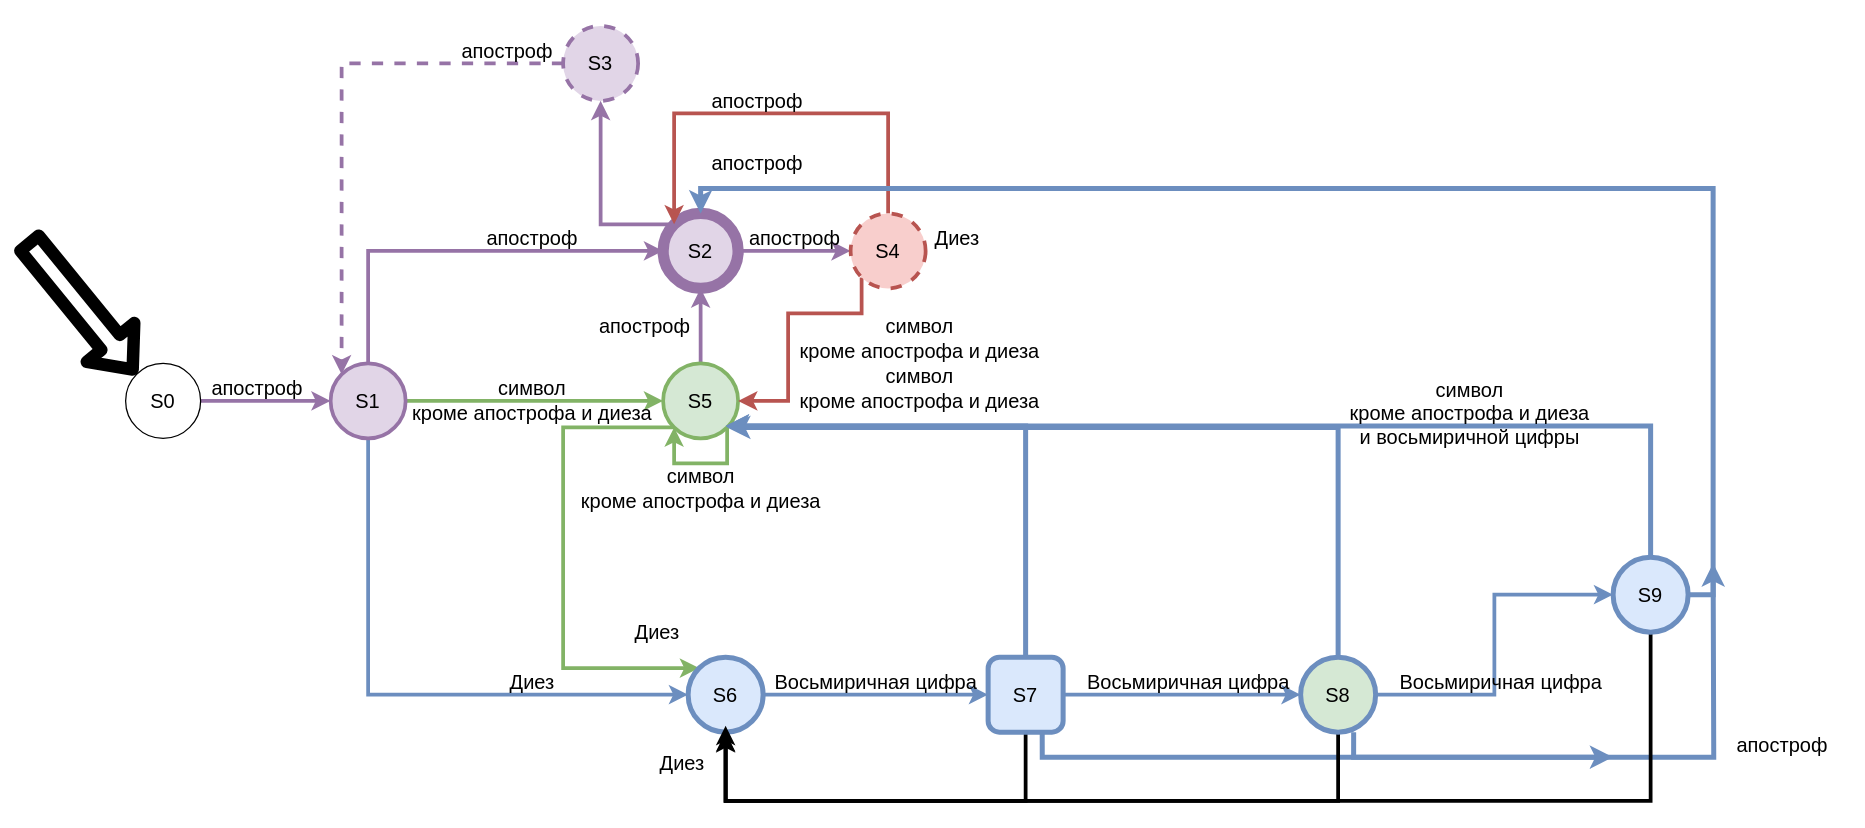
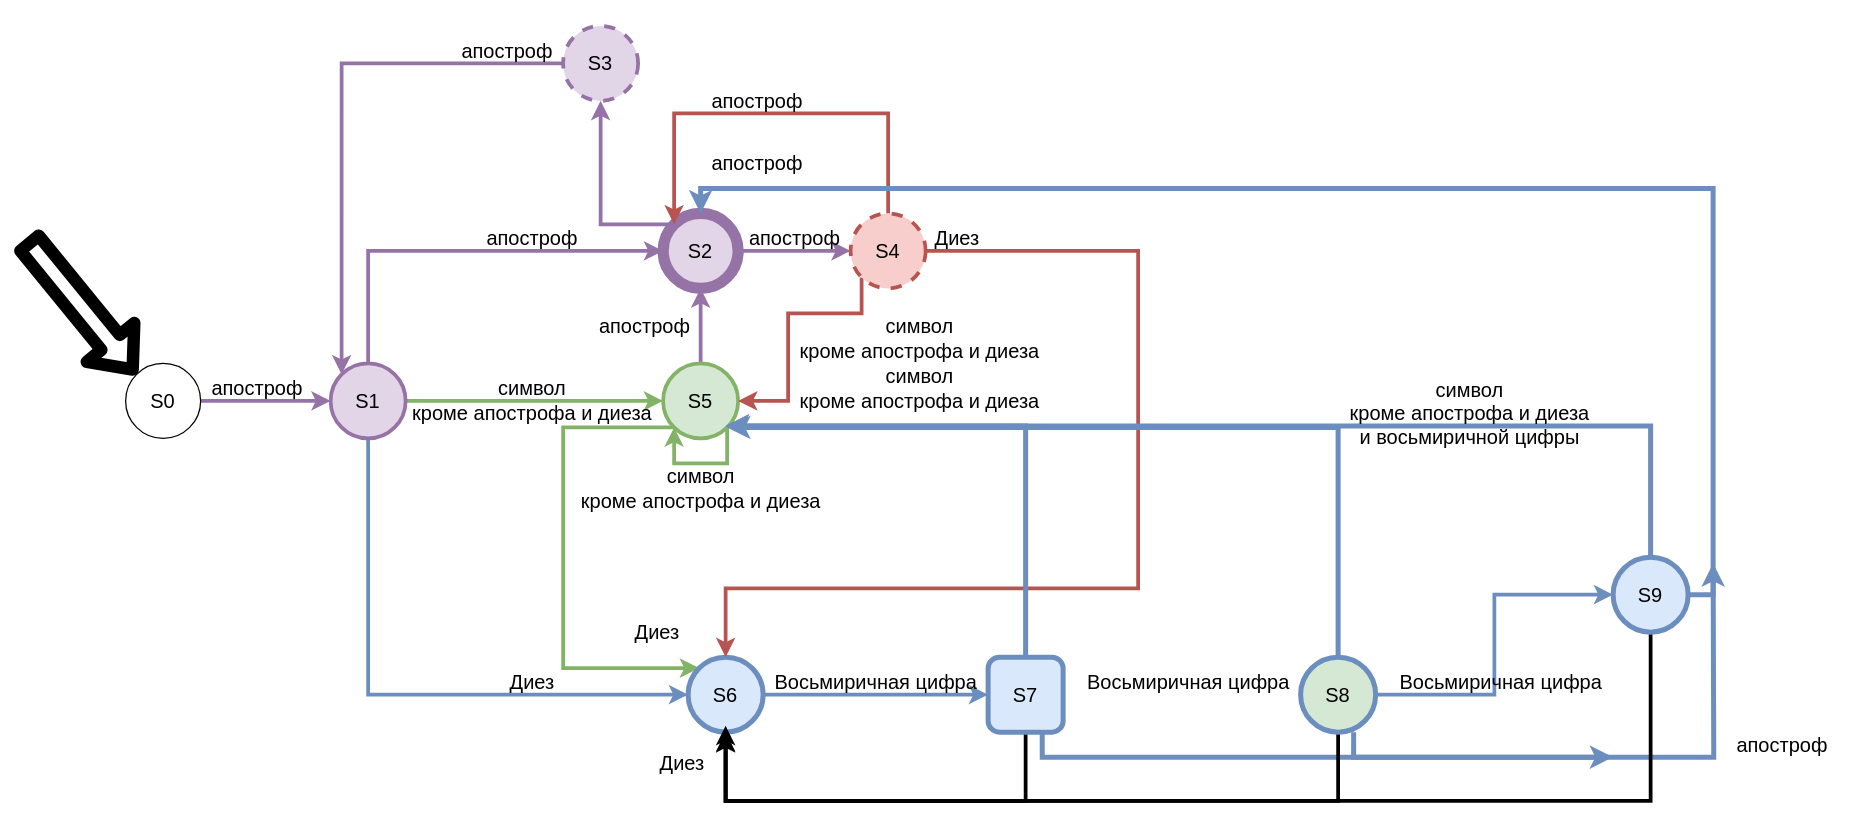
(546, 63) -> (546, 63)
none -> (1138, 547)
(1176, 694) -> none
